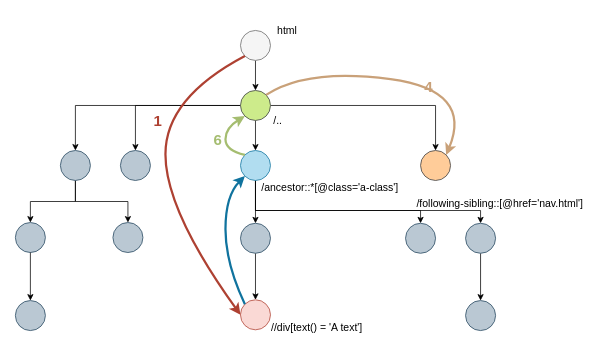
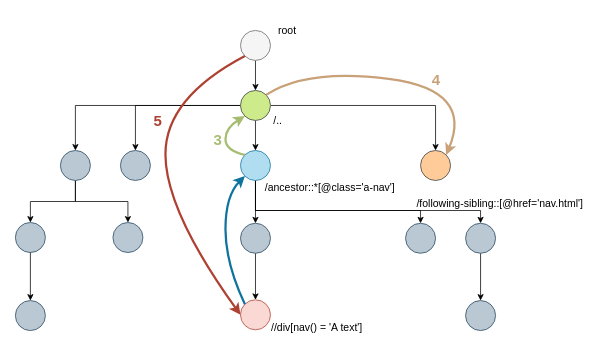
(287, 29) -> (287, 29)
(429, 87) -> (436, 79)
(158, 120) -> (158, 120)
(218, 139) -> (218, 139)
(330, 186) -> (330, 186)
(317, 326) -> (317, 326)
